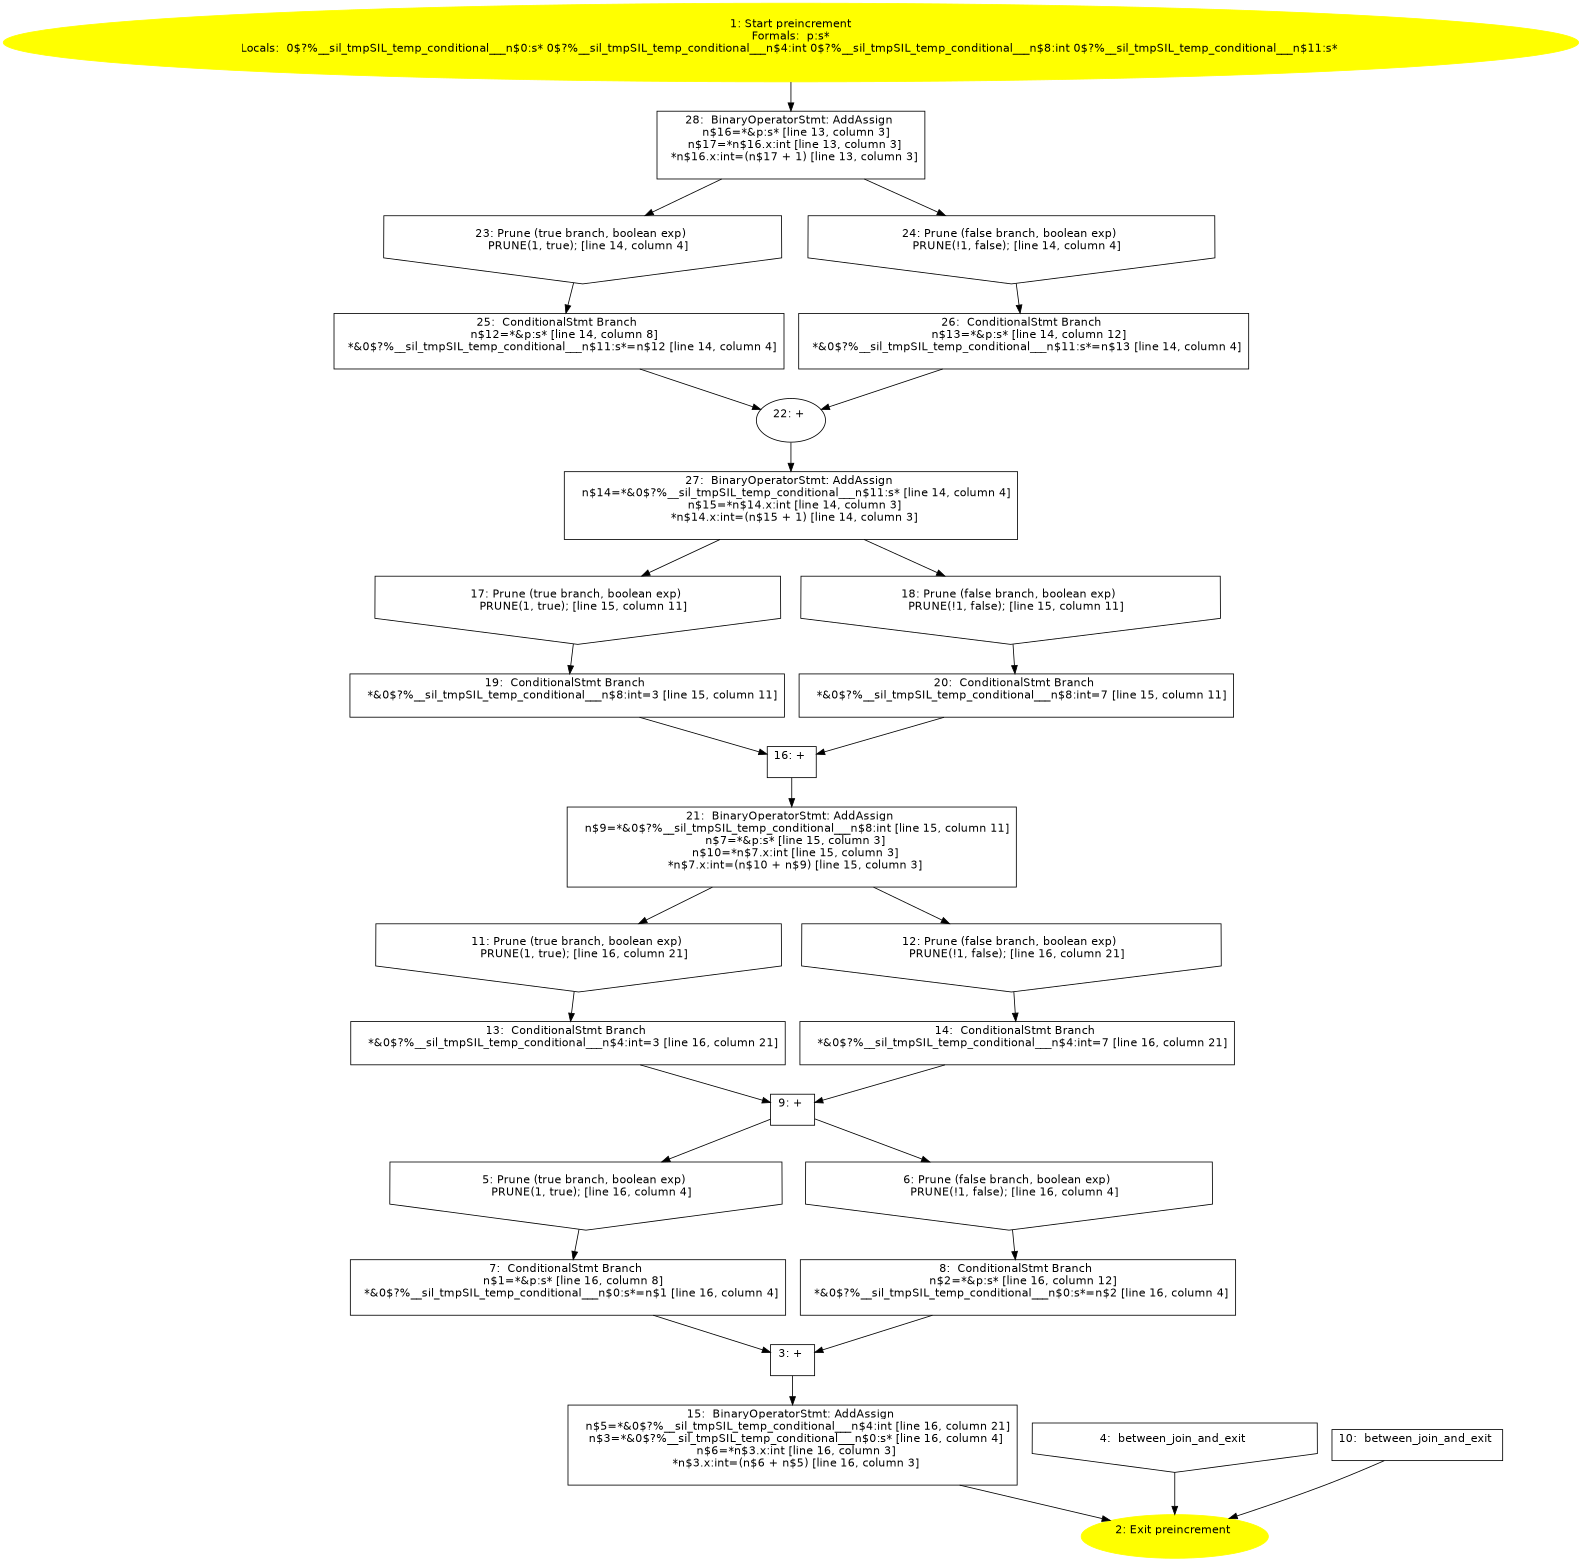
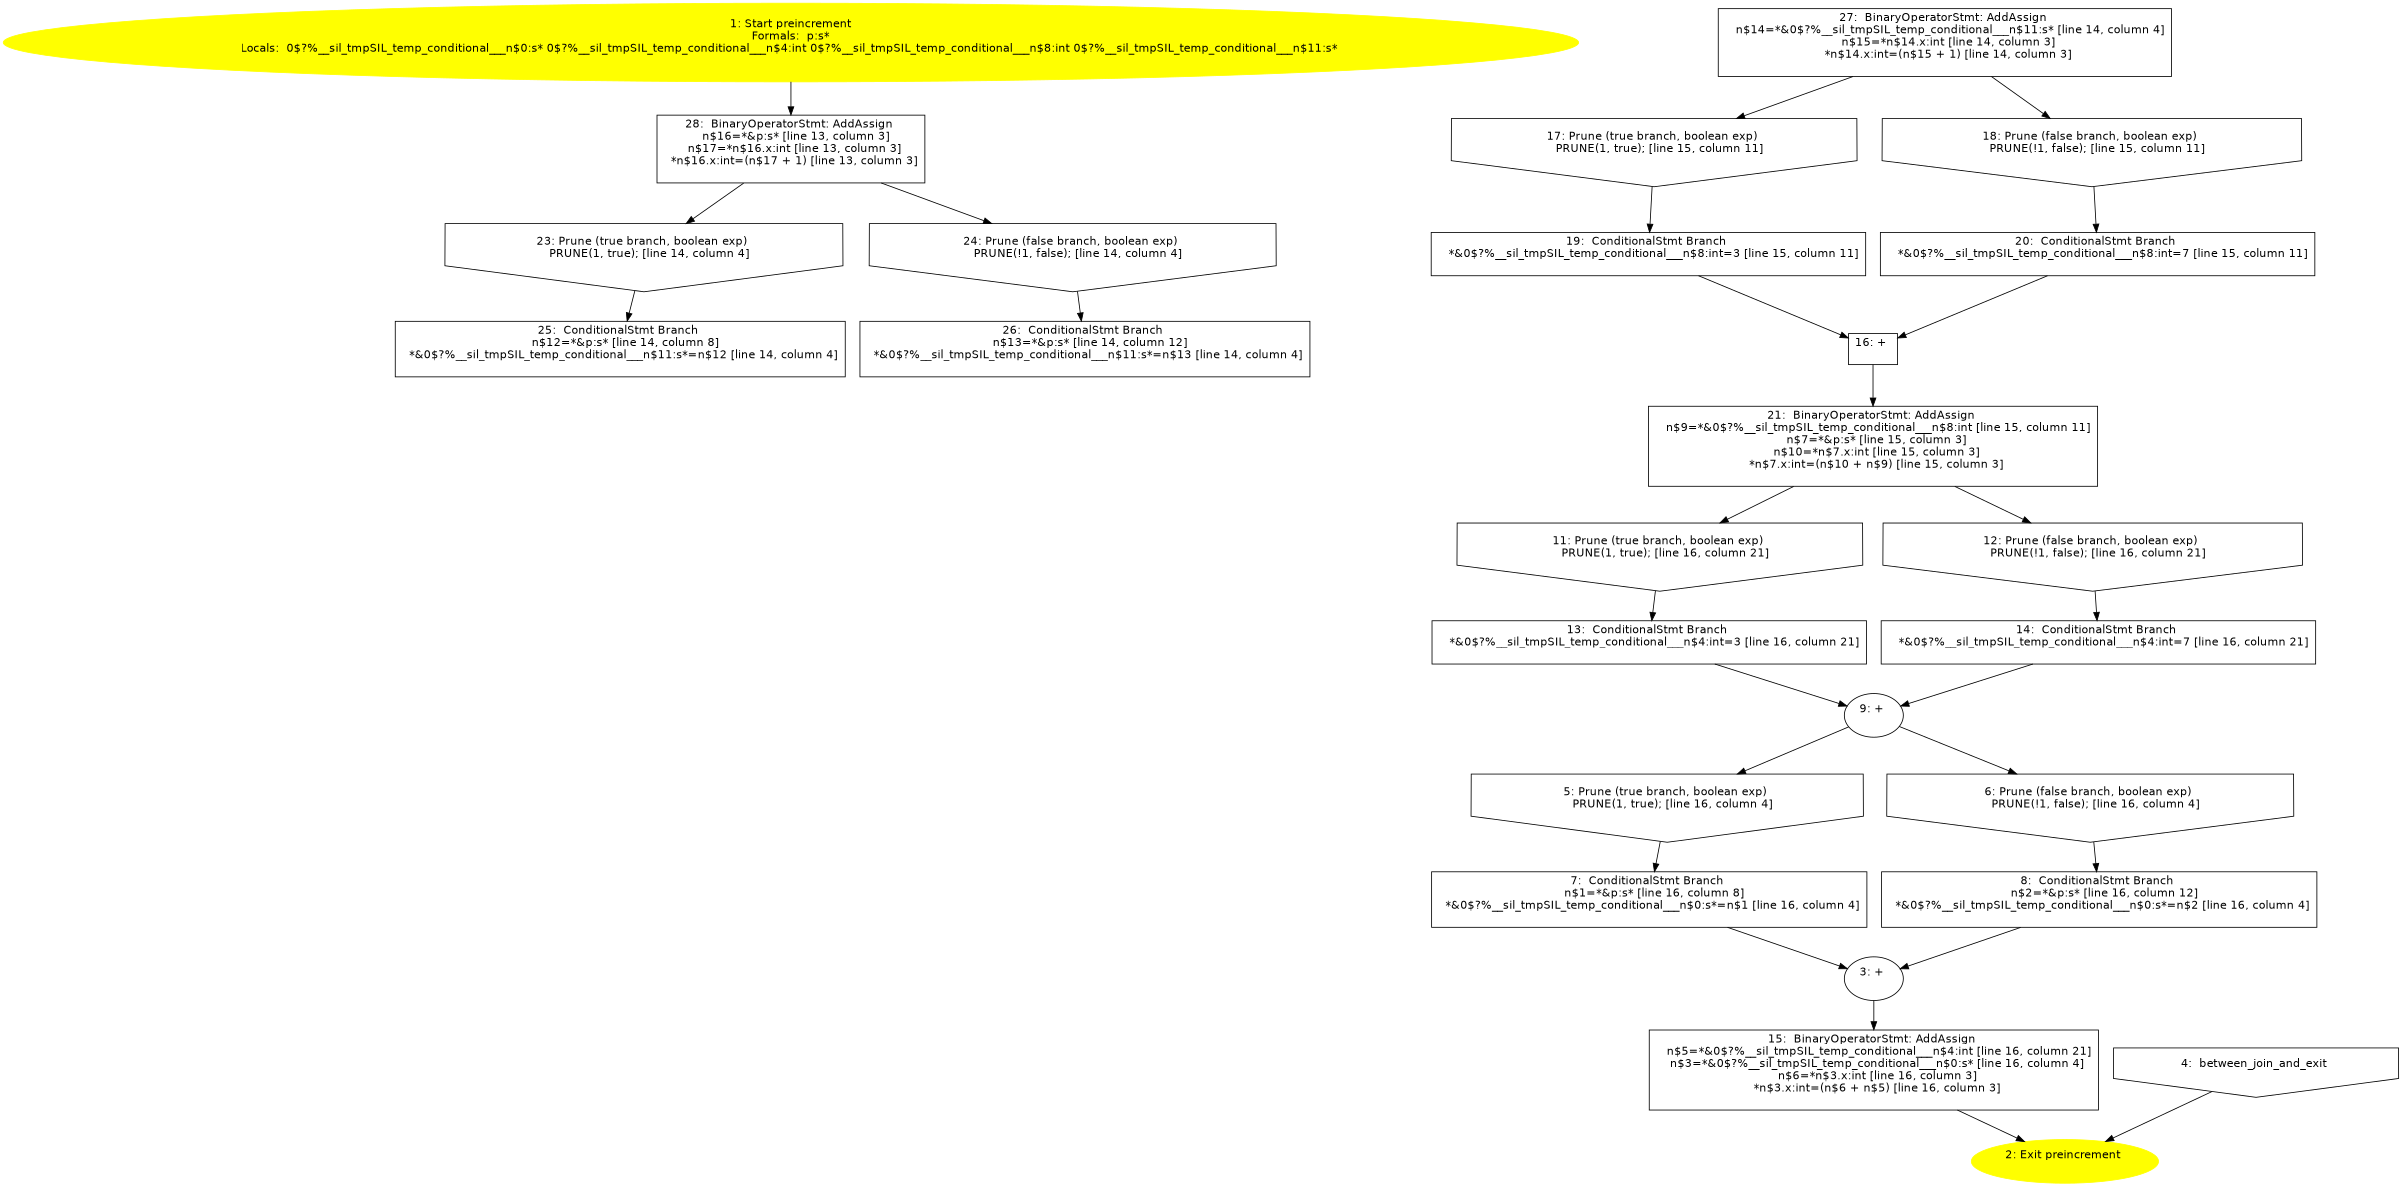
(791, 420) -> none
(793, 1110) -> (1874, 715)
(793, 1360) -> (1874, 979)
(1417, 1445) -> none
